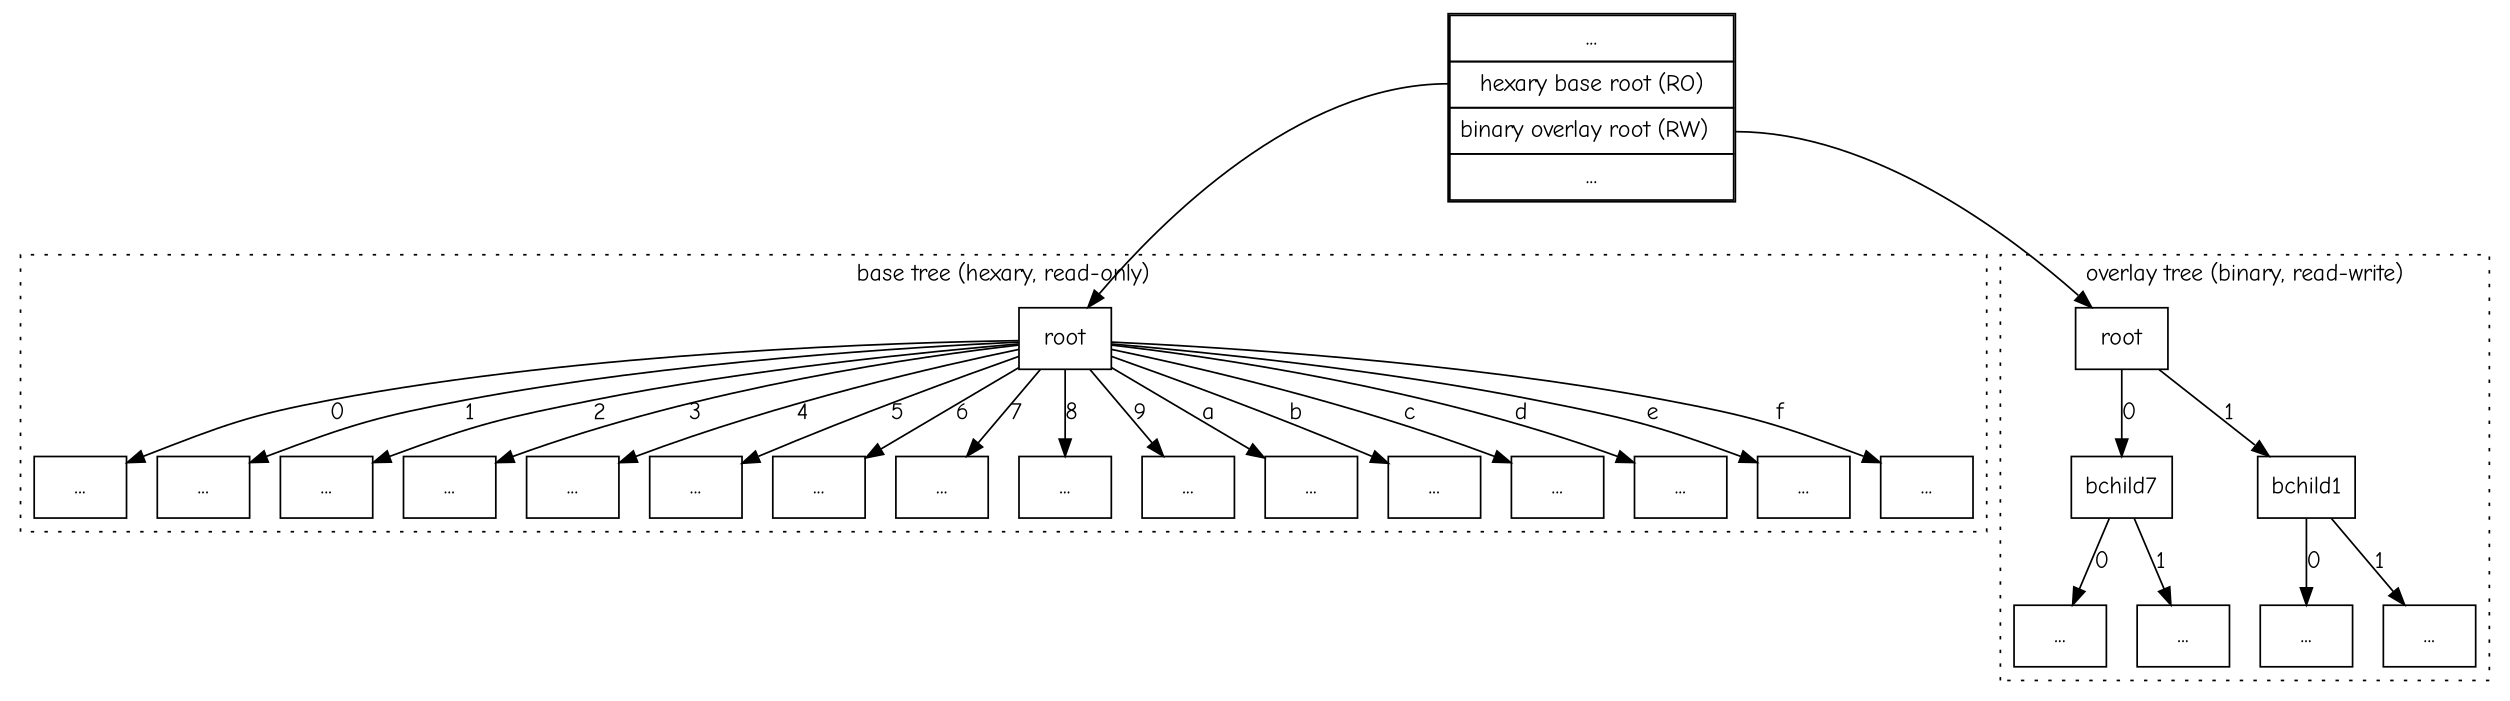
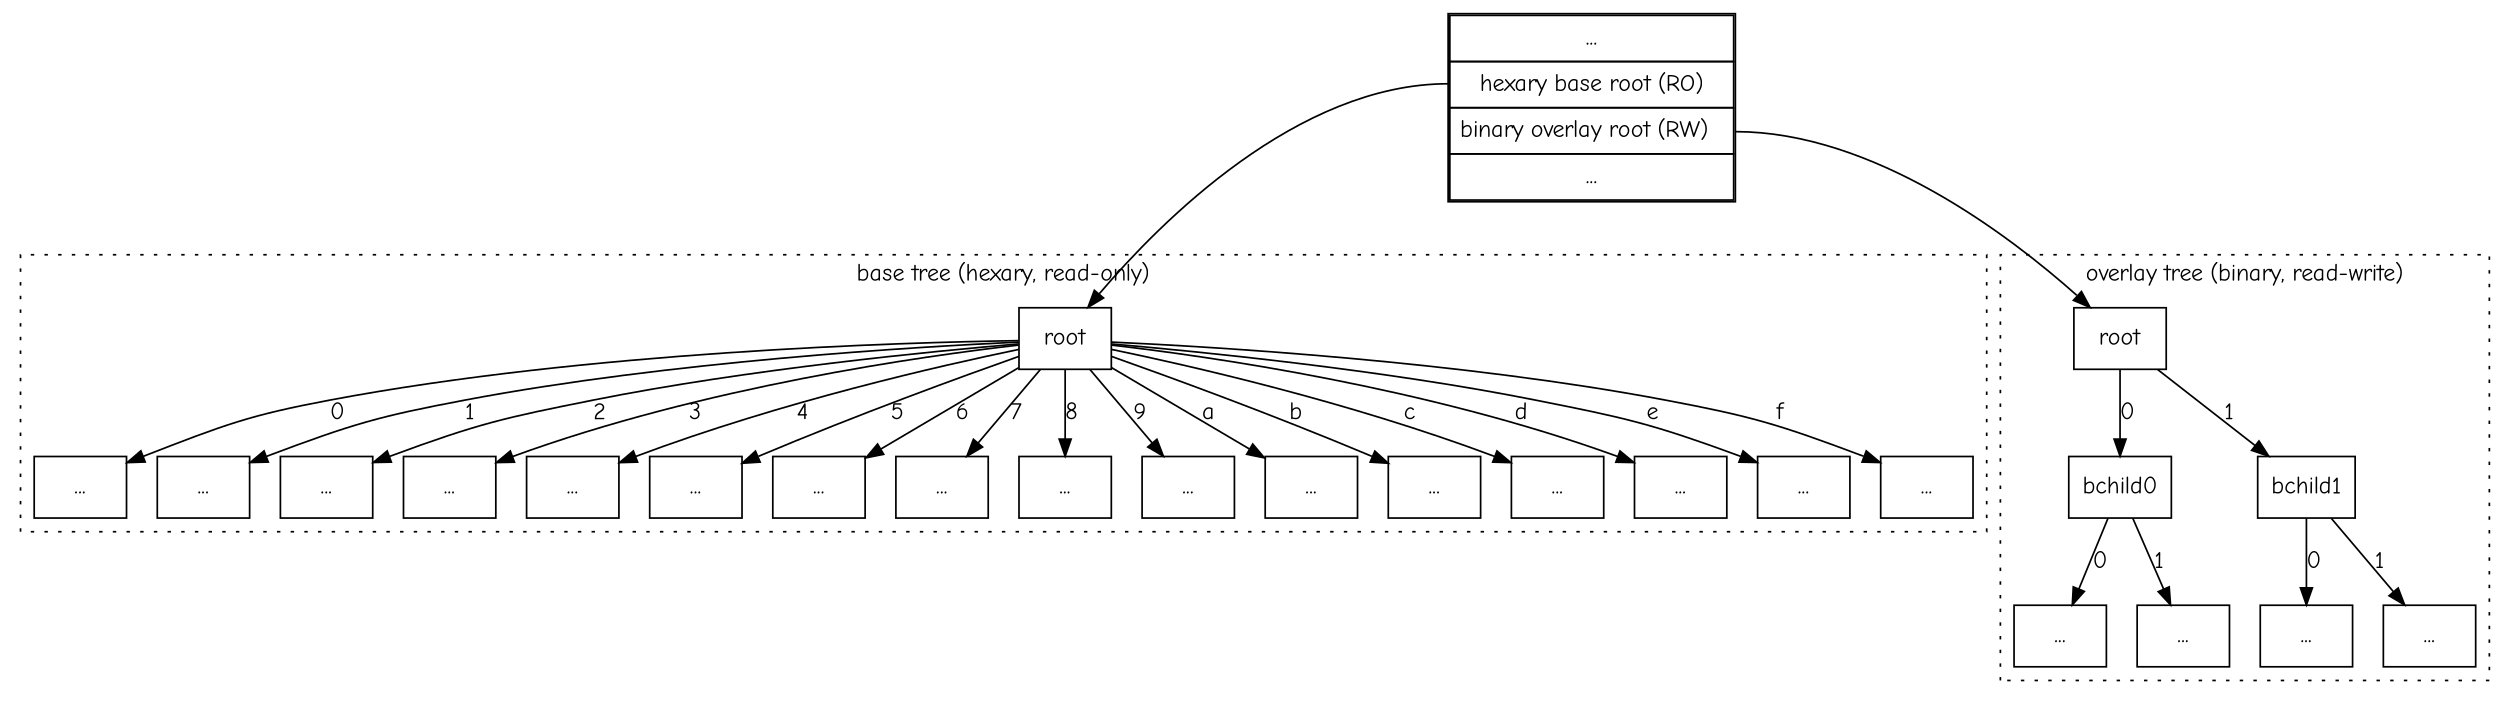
(2122, 487) -> (2120, 487)
